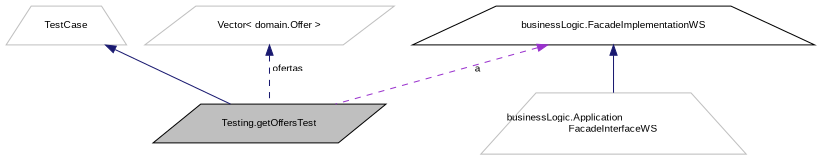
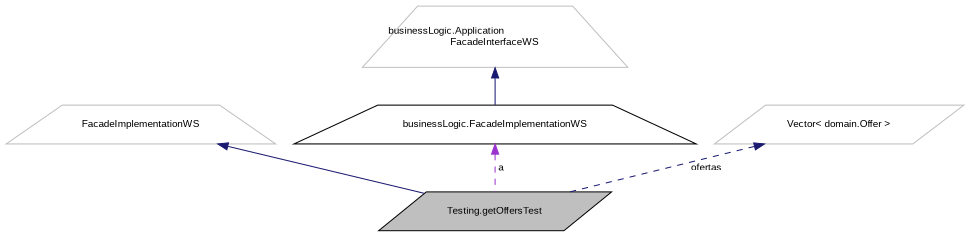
(66, 26) -> (141, 125)
(614, 74) -> (495, 92)
